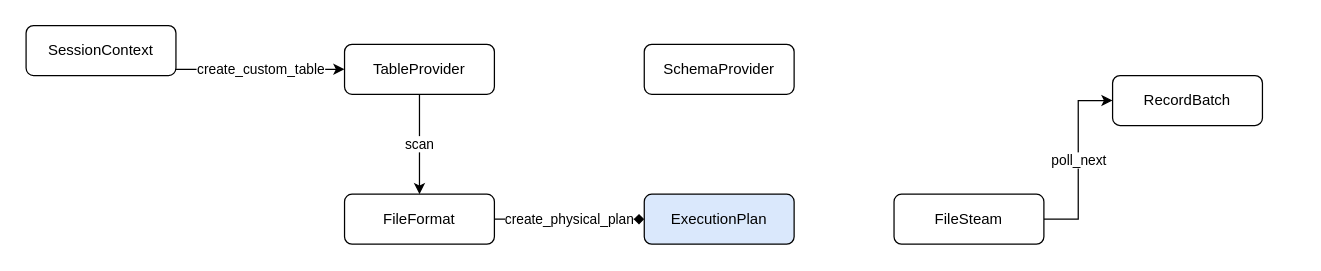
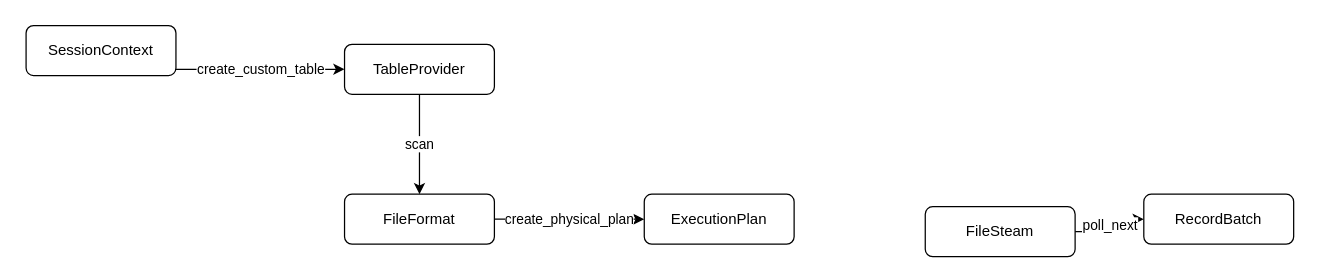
(719, 69) -> none
(1188, 101) -> (1219, 219)
(633, 219) -> (634, 219)
(719, 219) -> (719, 219)
(969, 219) -> (1001, 232)
